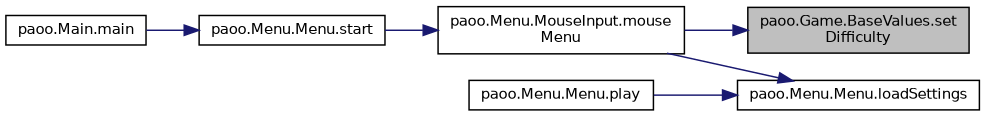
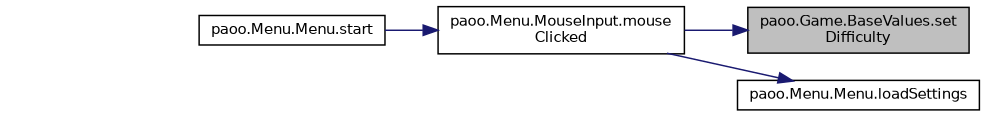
(76, 30) -> none
(561, 30) -> (561, 30)
(561, 95) -> none
